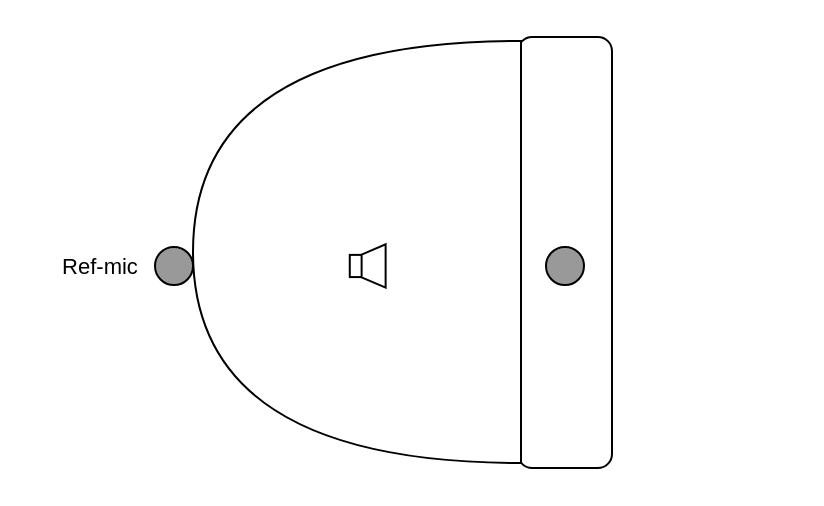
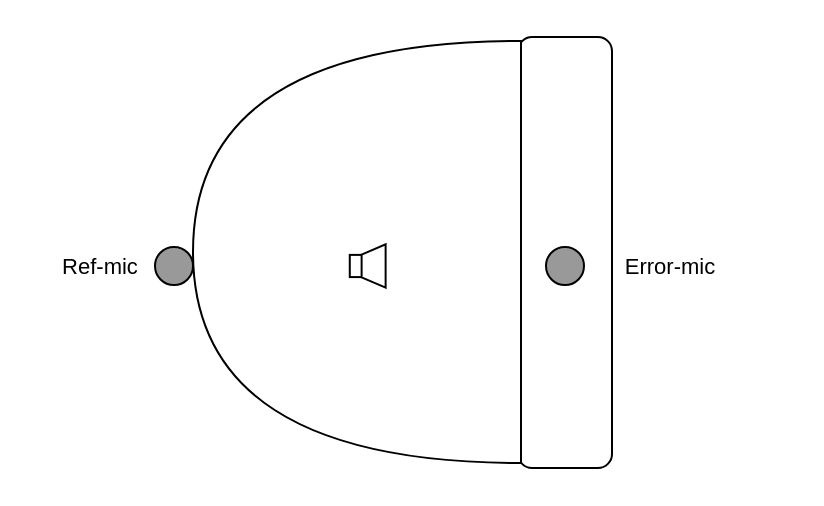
none -> (671, 267)
